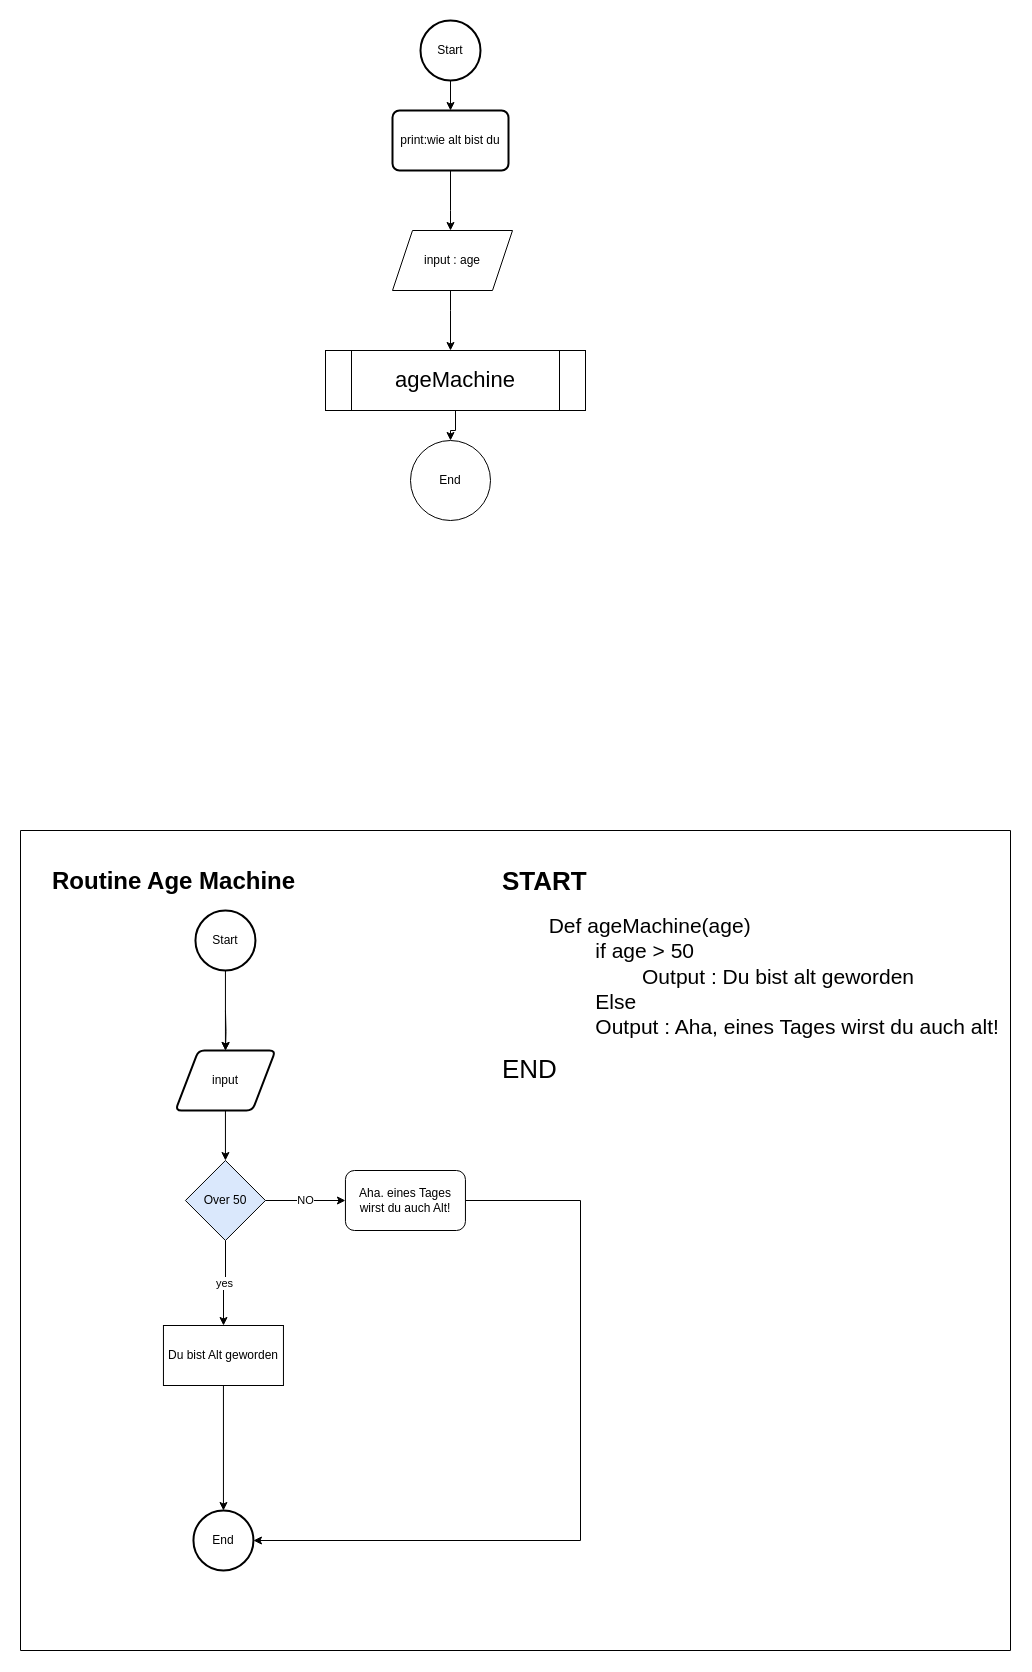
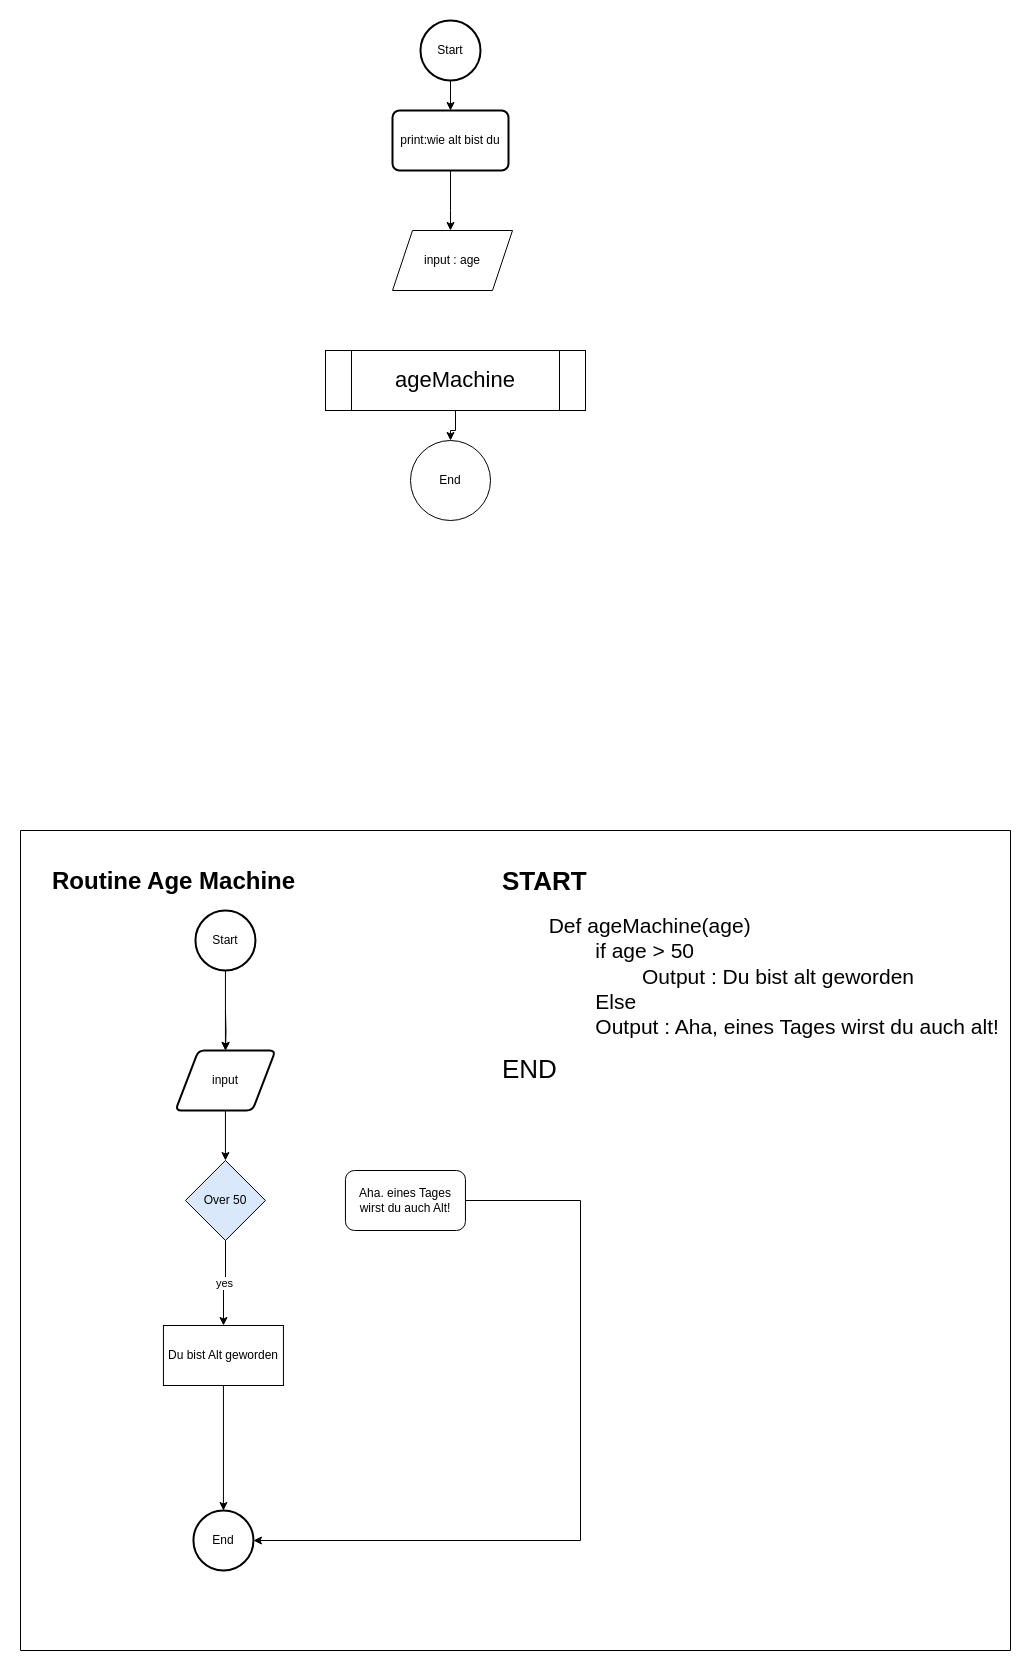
(451, 317) -> none
(302, 1201) -> none
